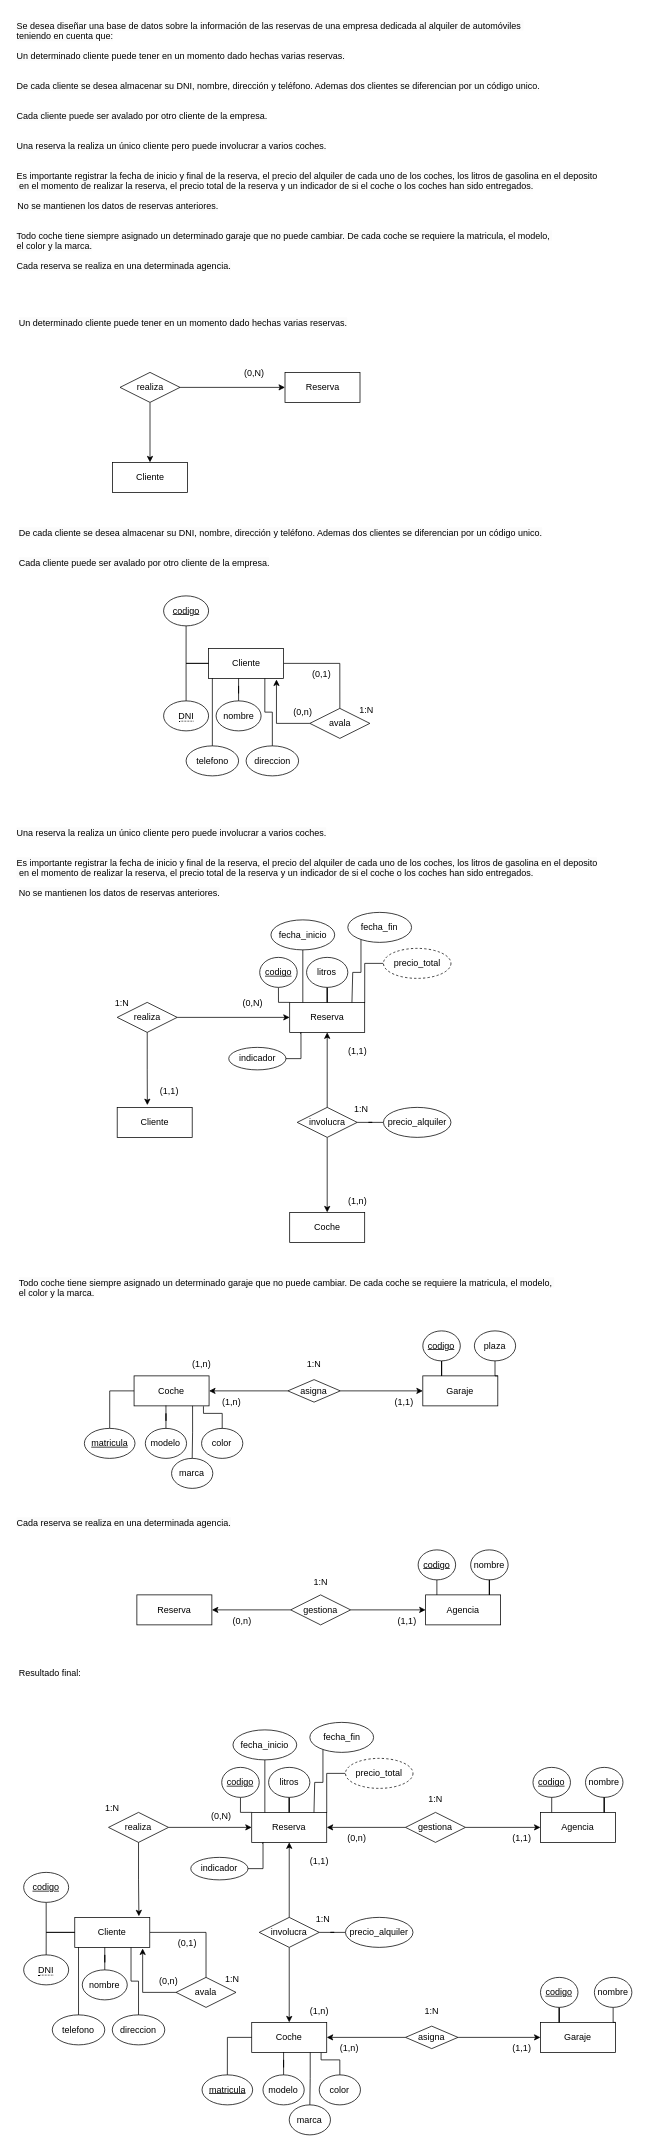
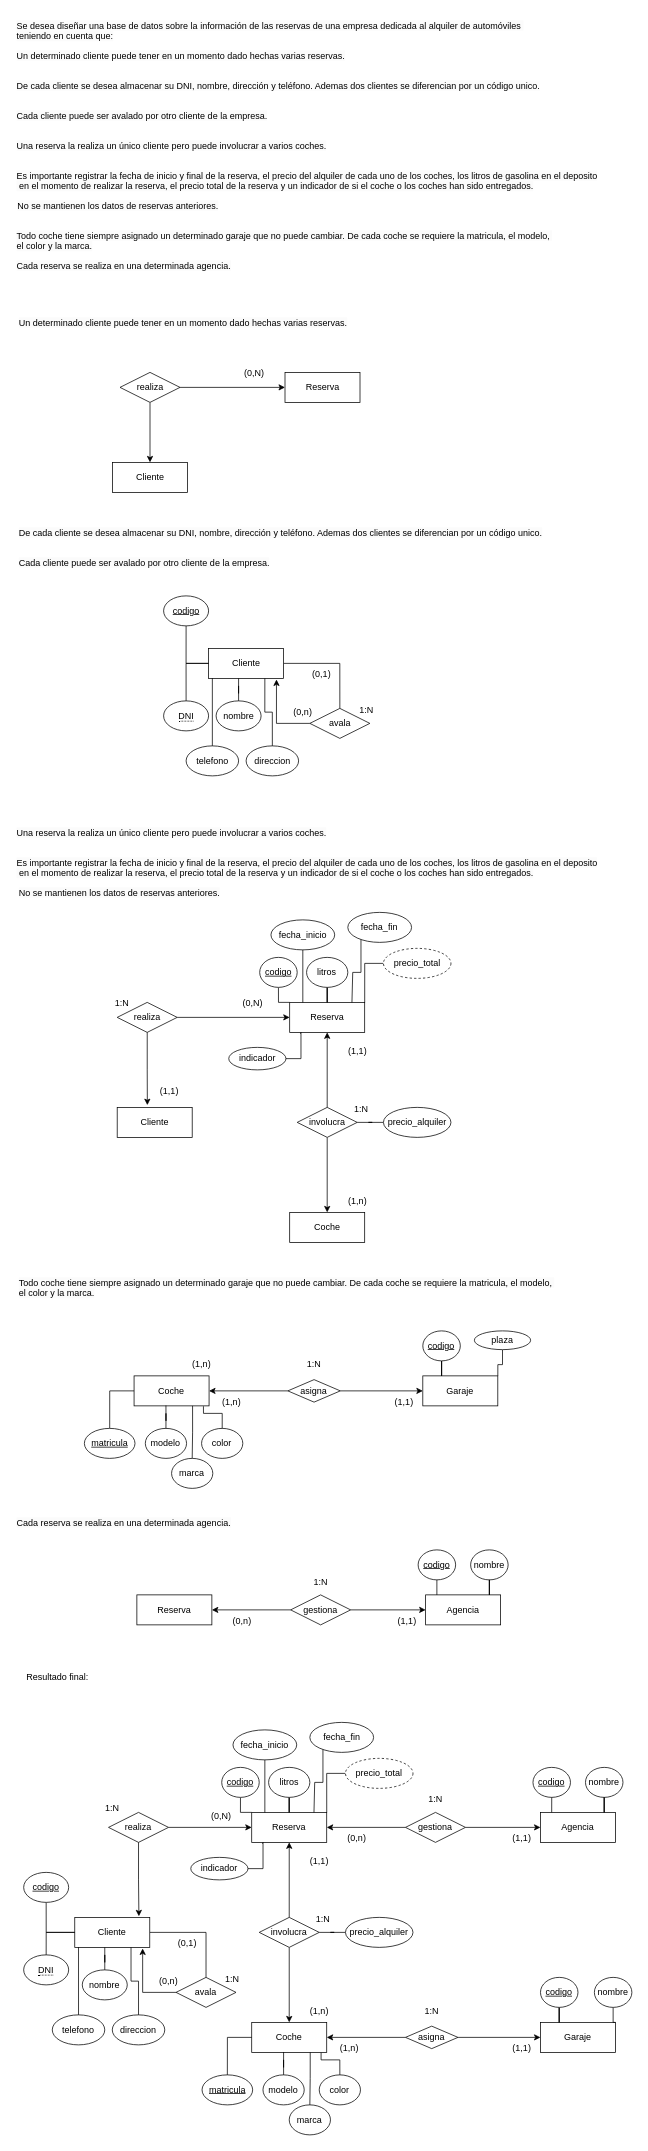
(495, 1346) -> (503, 1340)
(59, 1674) -> (66, 1677)
